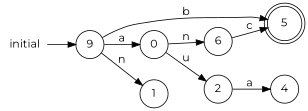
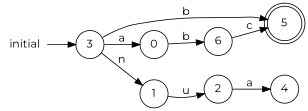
(186, 37) -> (186, 37)
(90, 45) -> (90, 45)
(183, 65) -> (183, 97)
